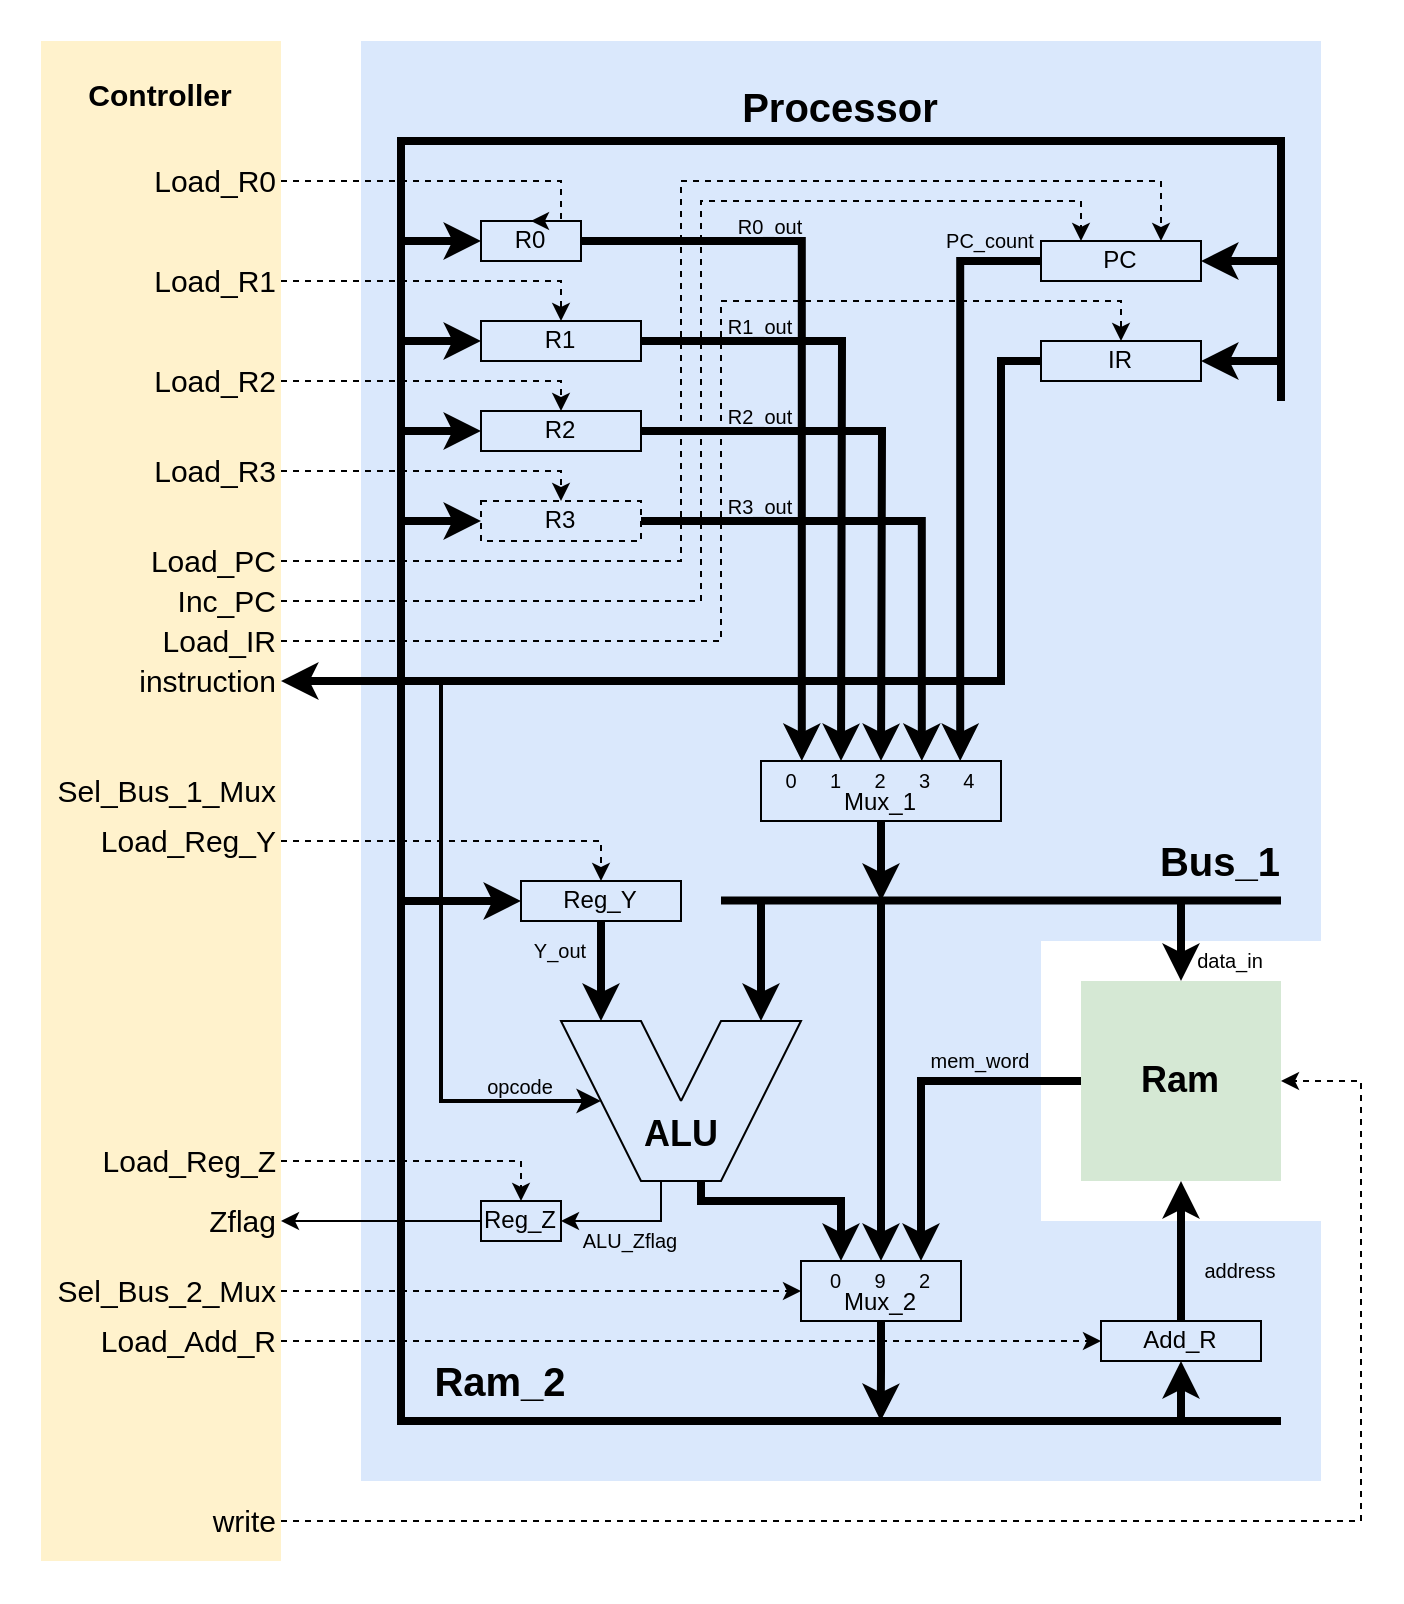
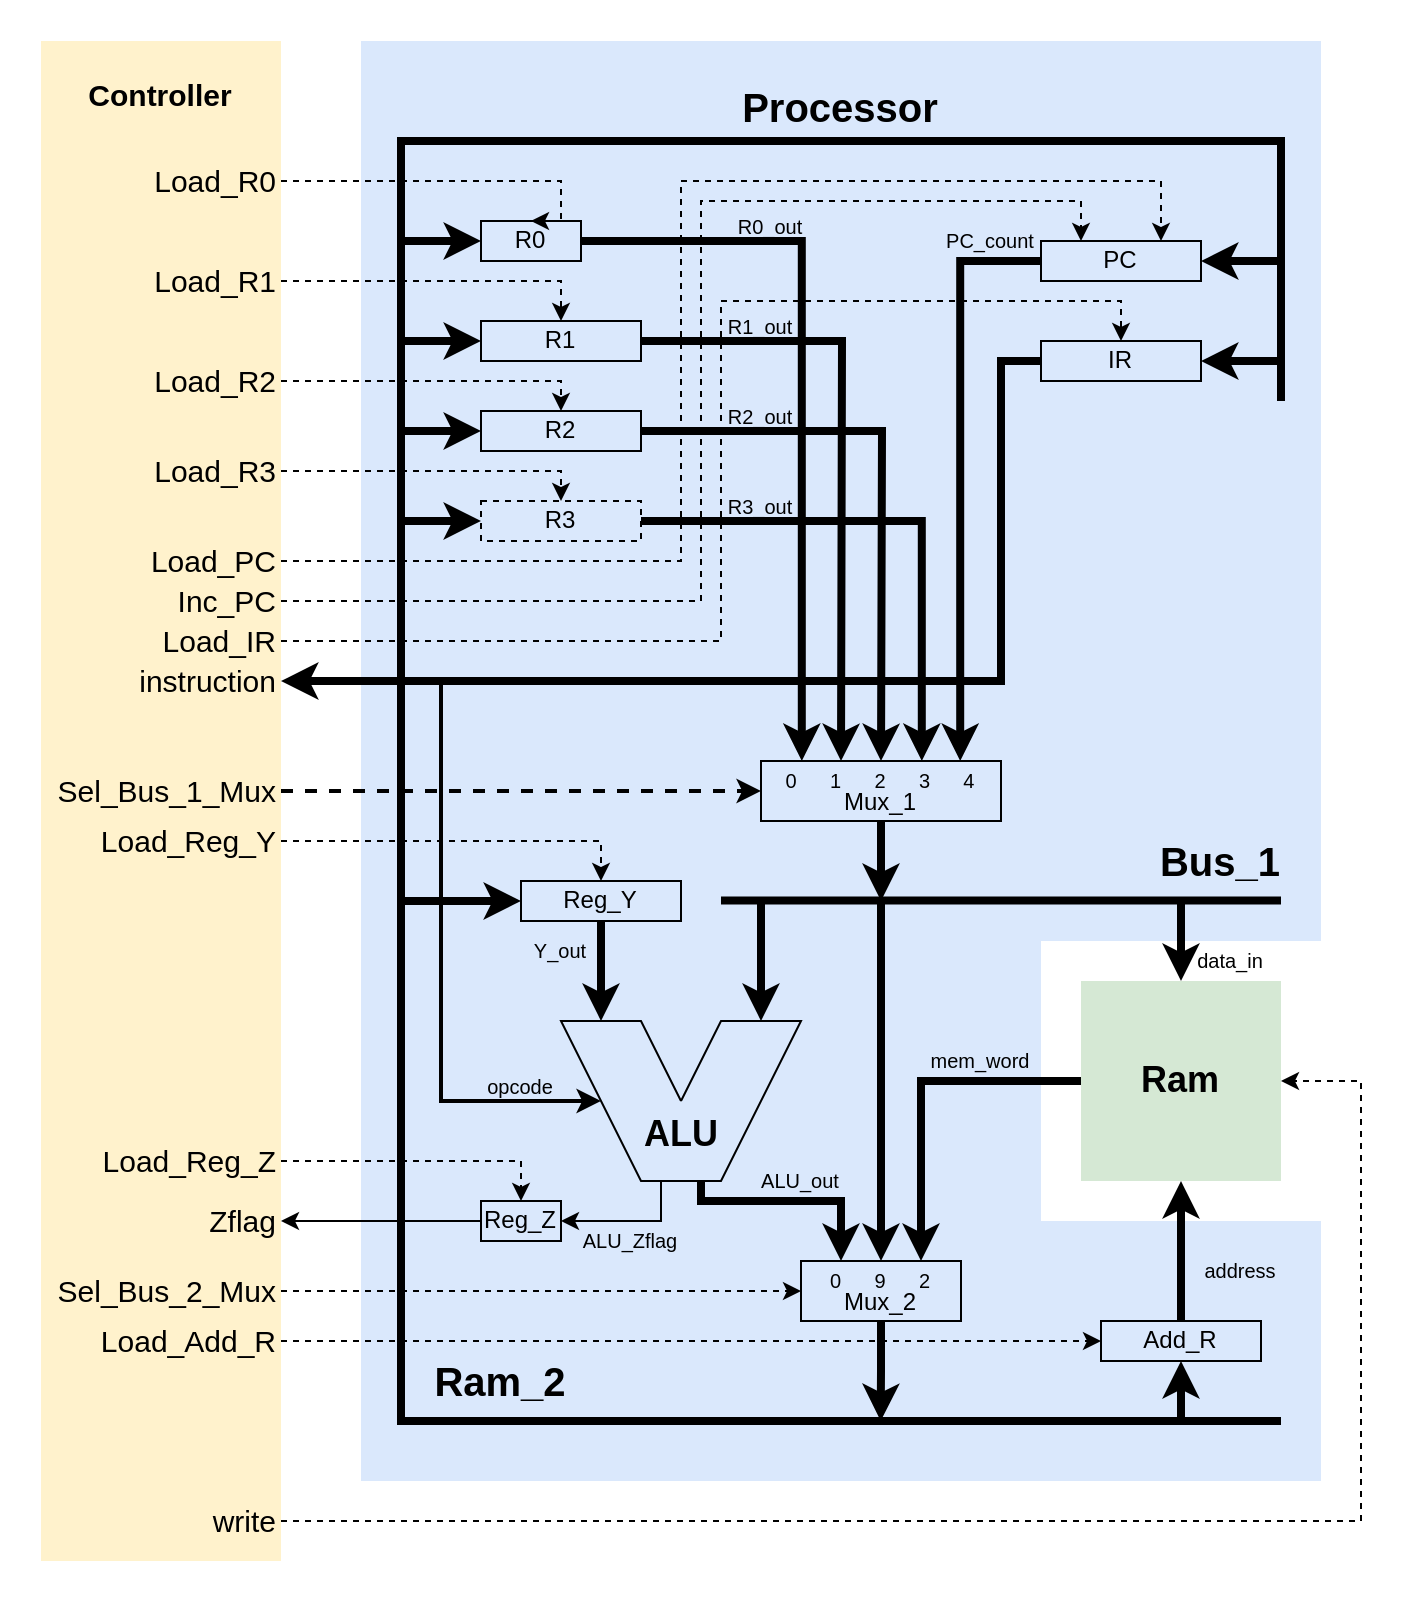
none -> (310, 791)
none -> (801, 1181)
